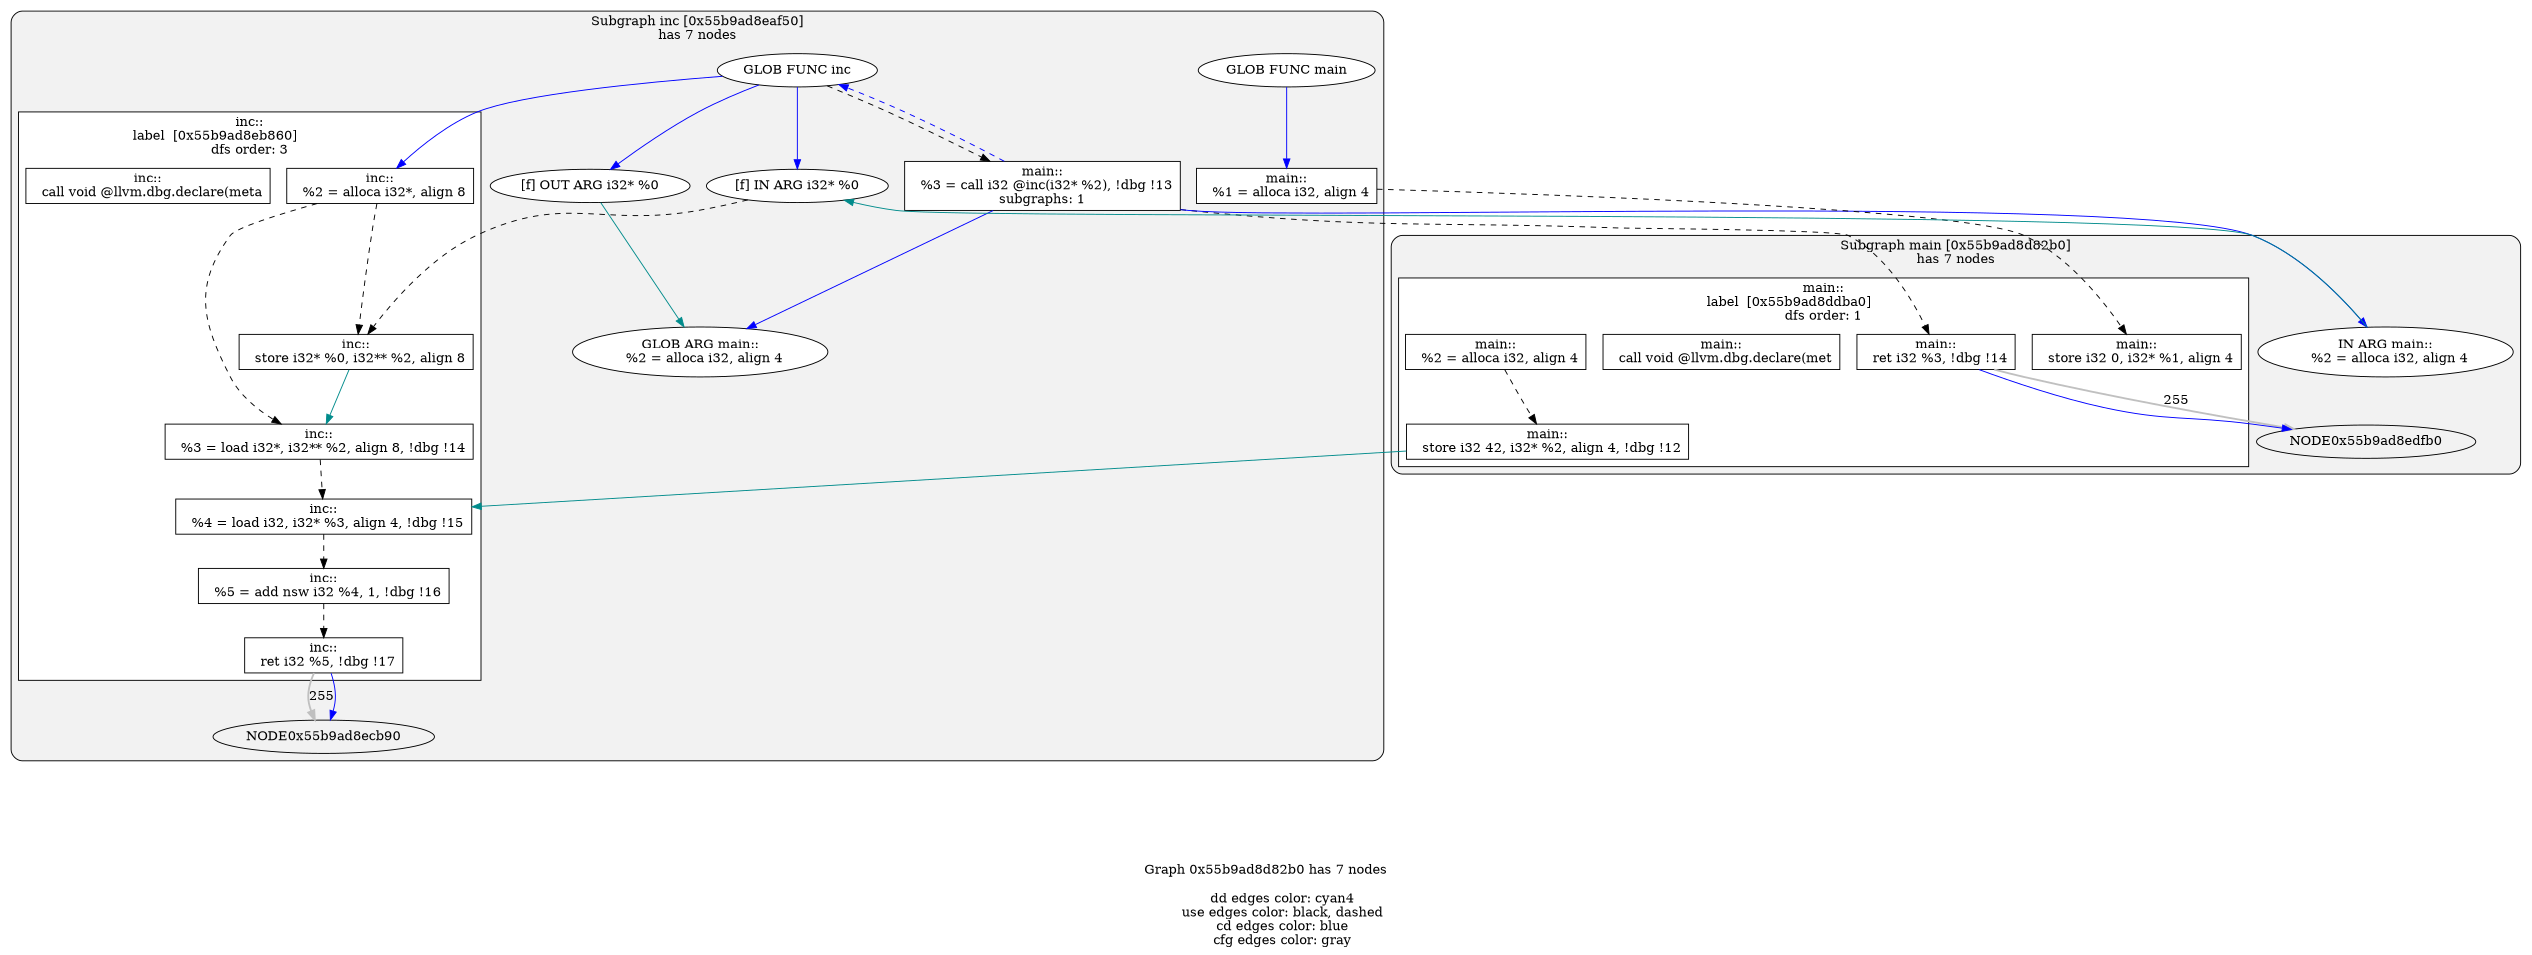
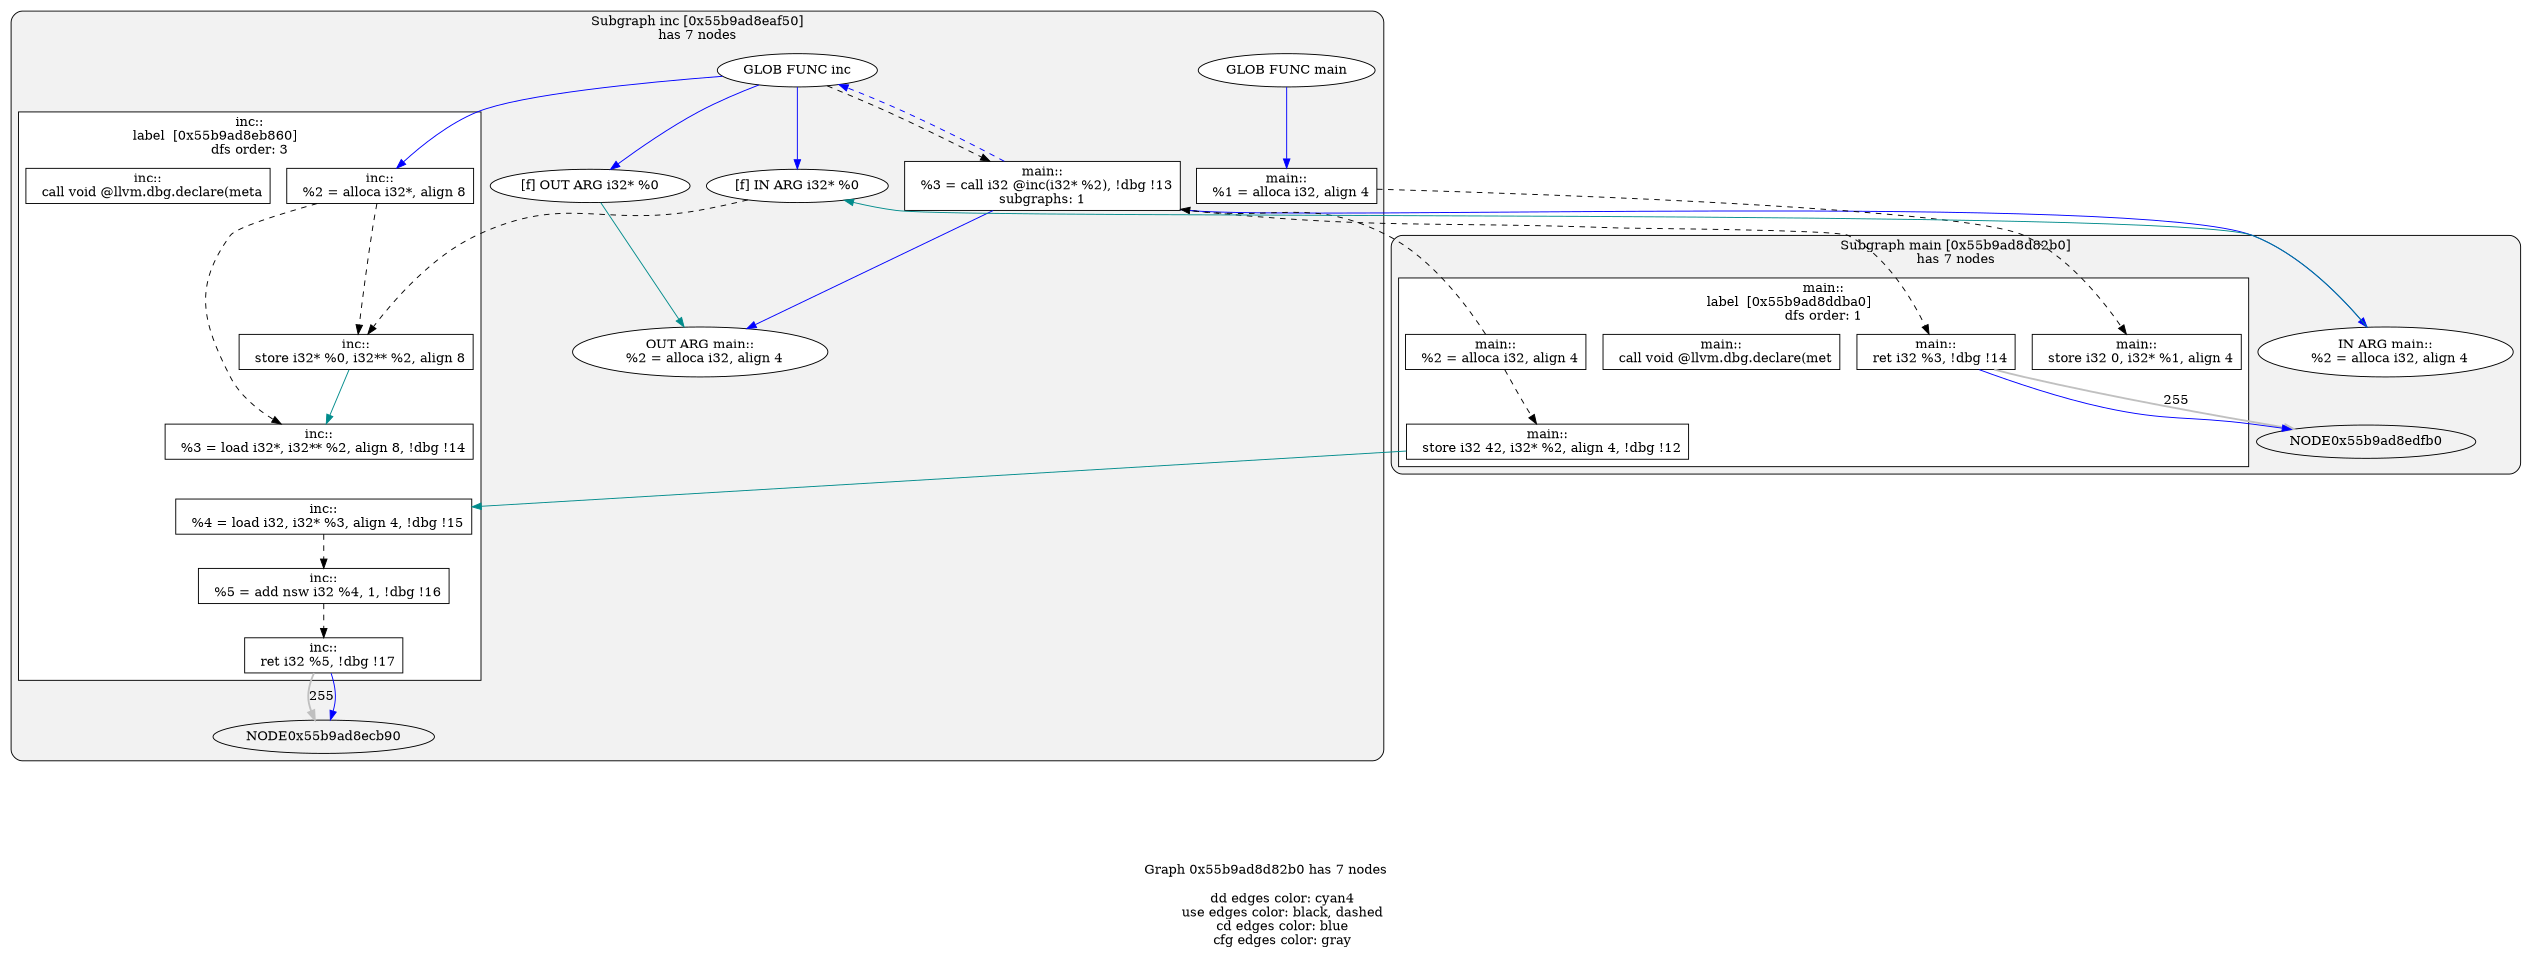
none -> (1375, 230)
(700, 352) -> (700, 352)
(321, 474) -> none
